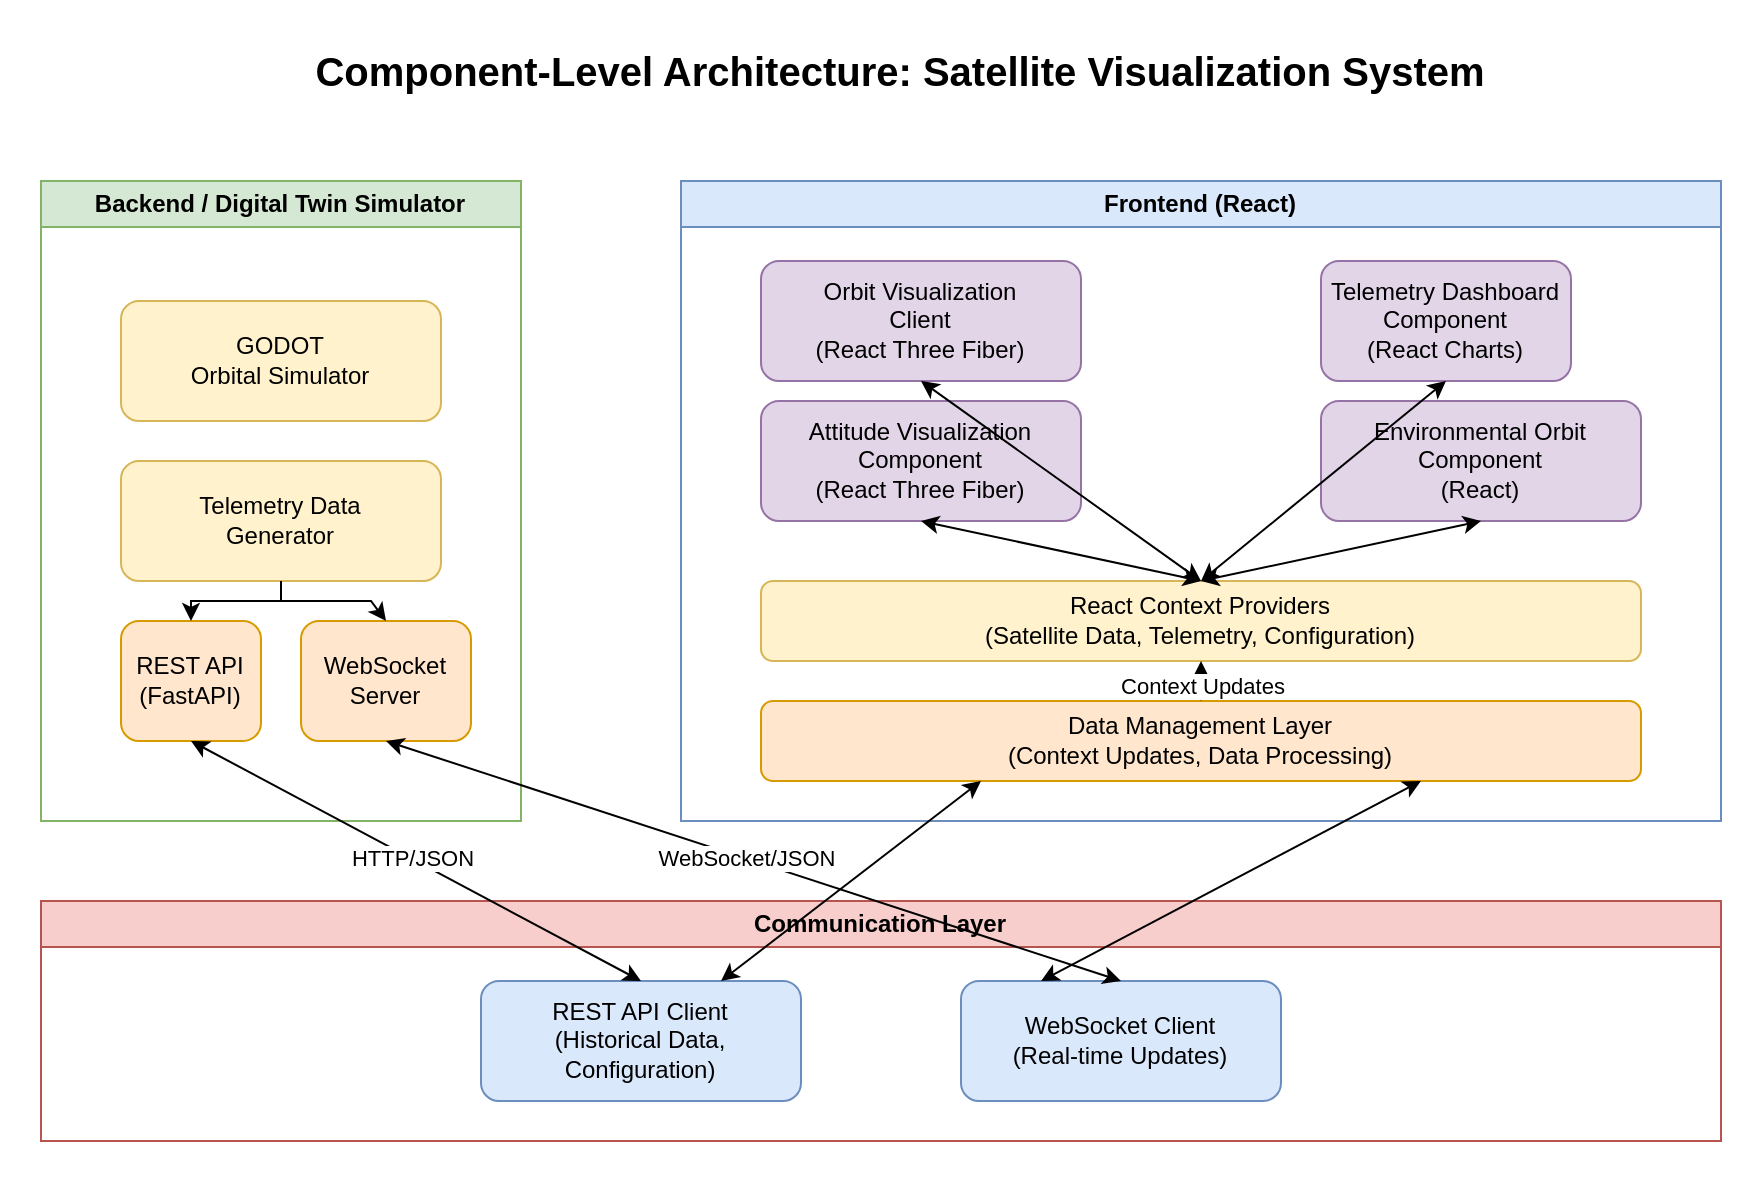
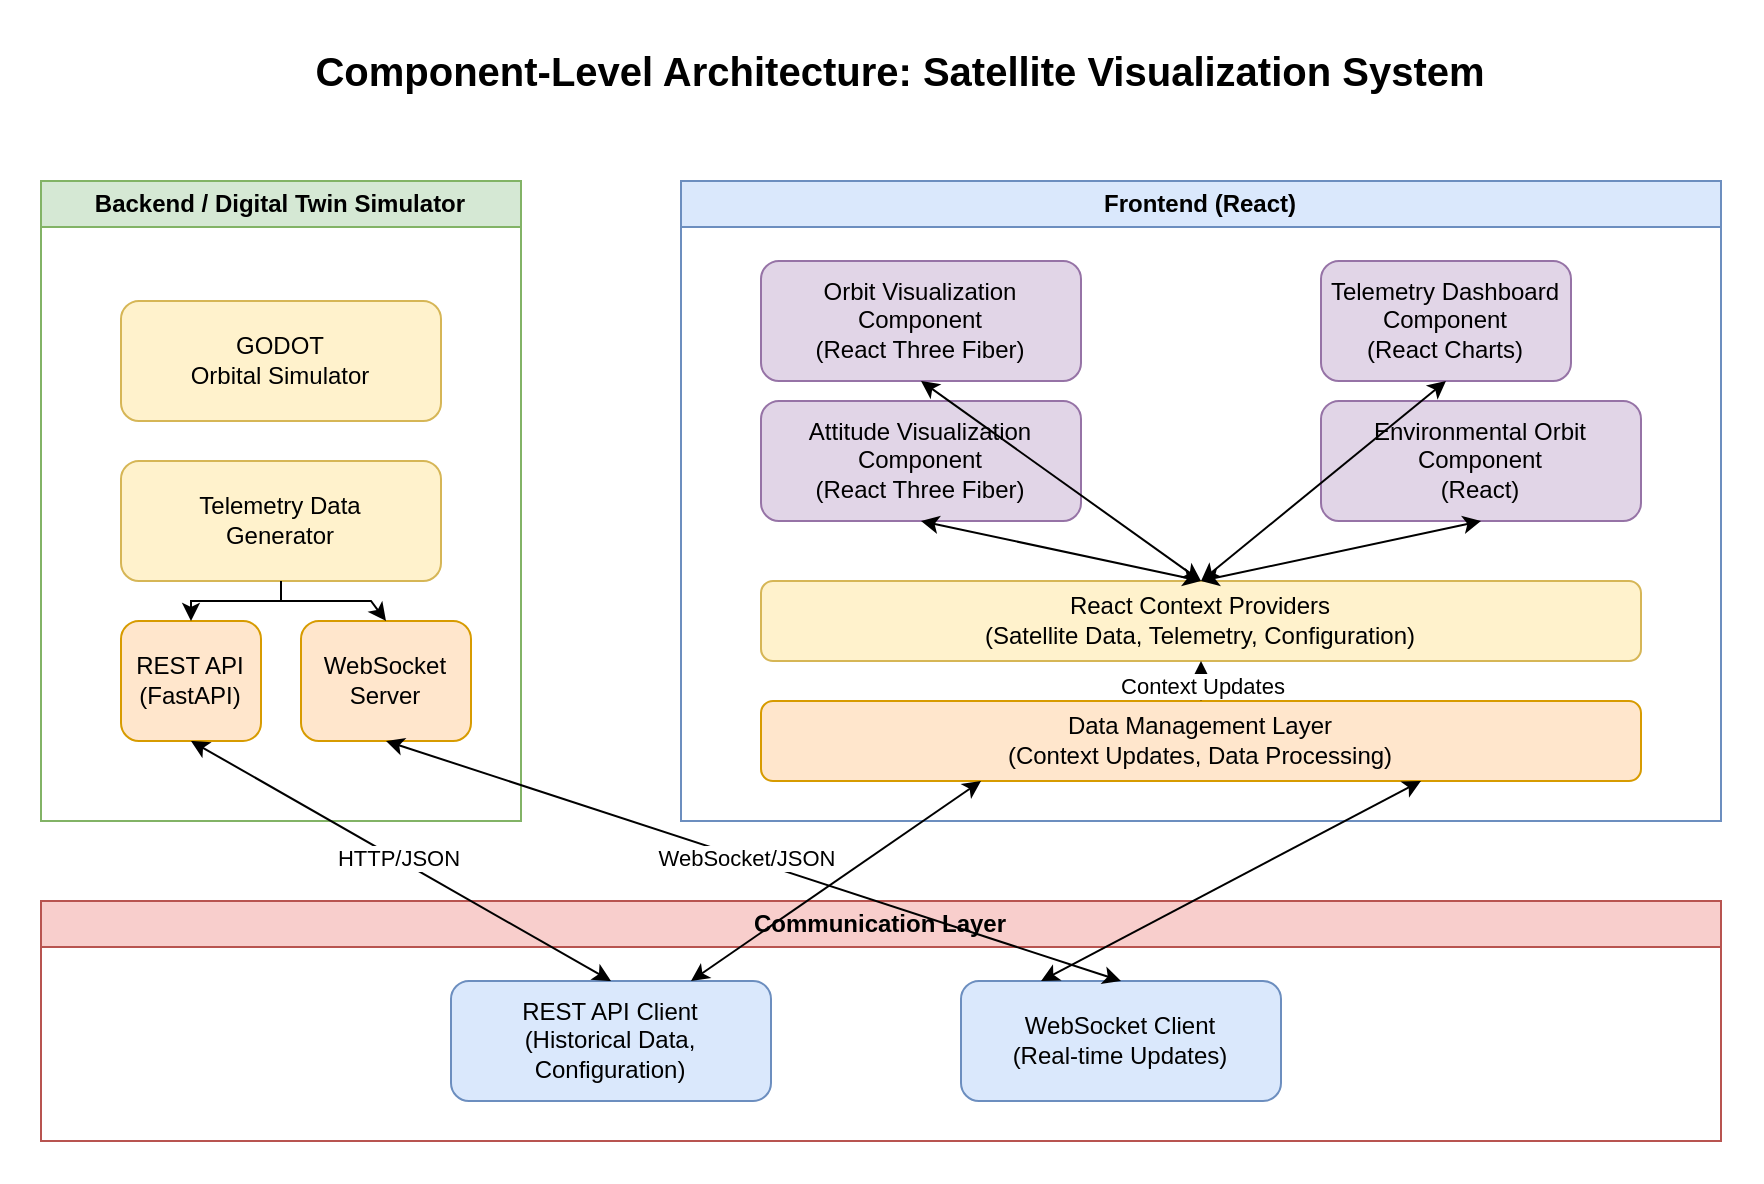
(921, 321) -> (921, 321)
(641, 1041) -> (611, 1041)
